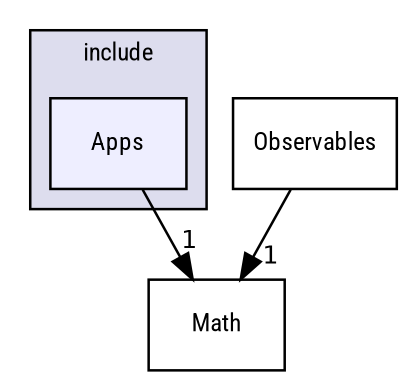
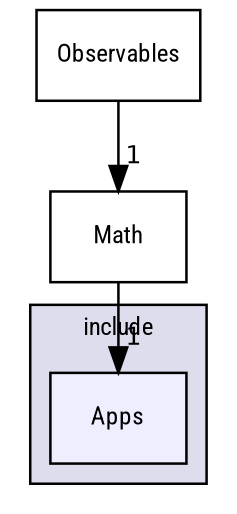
(162, 225) -> (118, 320)
